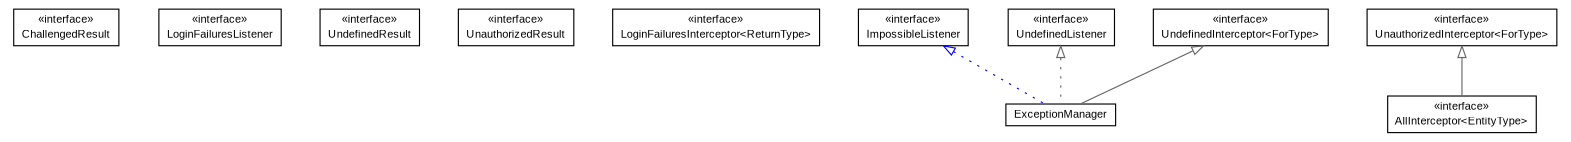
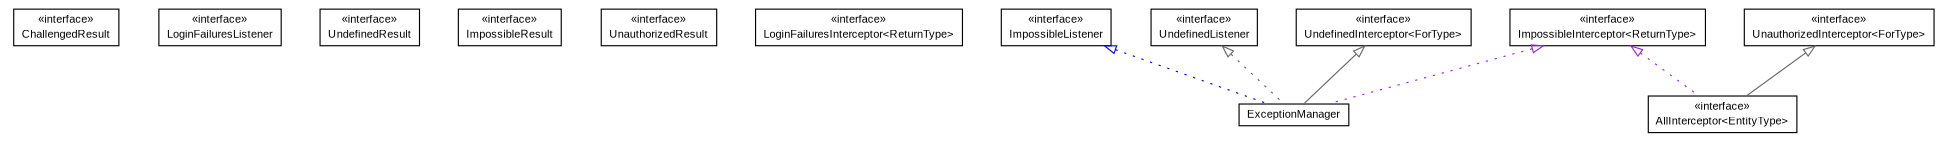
none -> (510, 27)
none -> (1607, 27)
